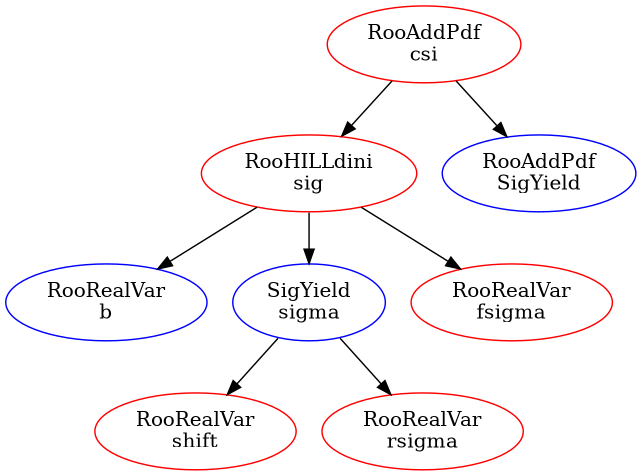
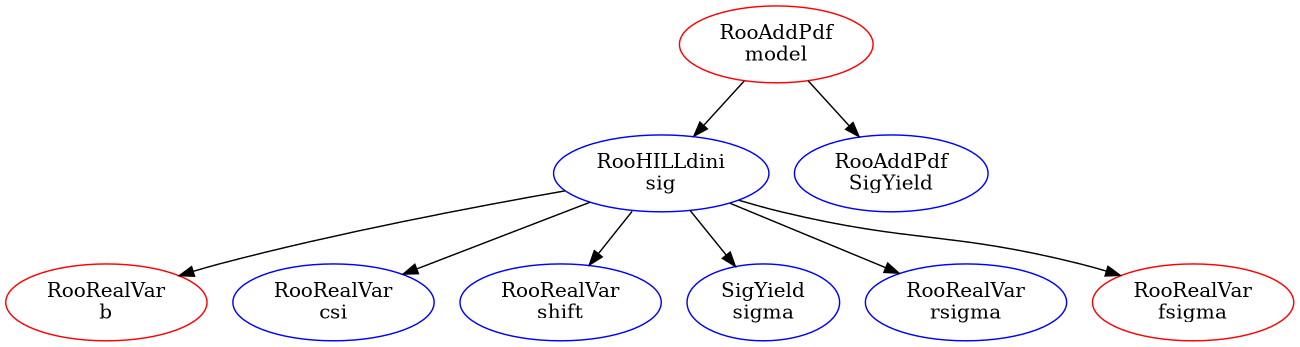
(424, 44) -> (776, 44)
(309, 173) -> (661, 173)
(106, 302) -> (106, 302)
none -> (334, 302)
(257, 361) -> (615, 232)
(361, 361) -> (808, 236)
(196, 431) -> (561, 302)
(423, 431) -> (966, 302)
